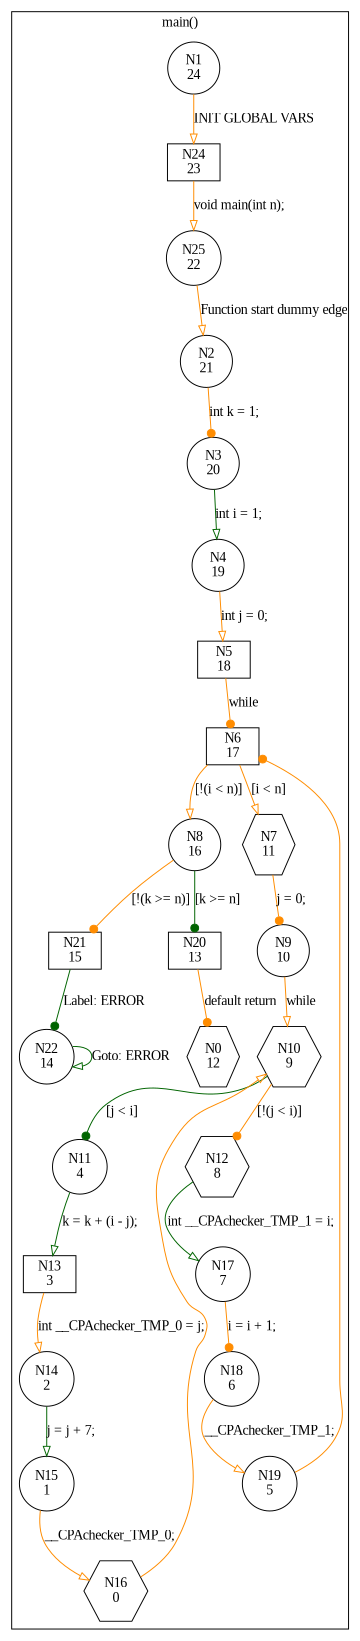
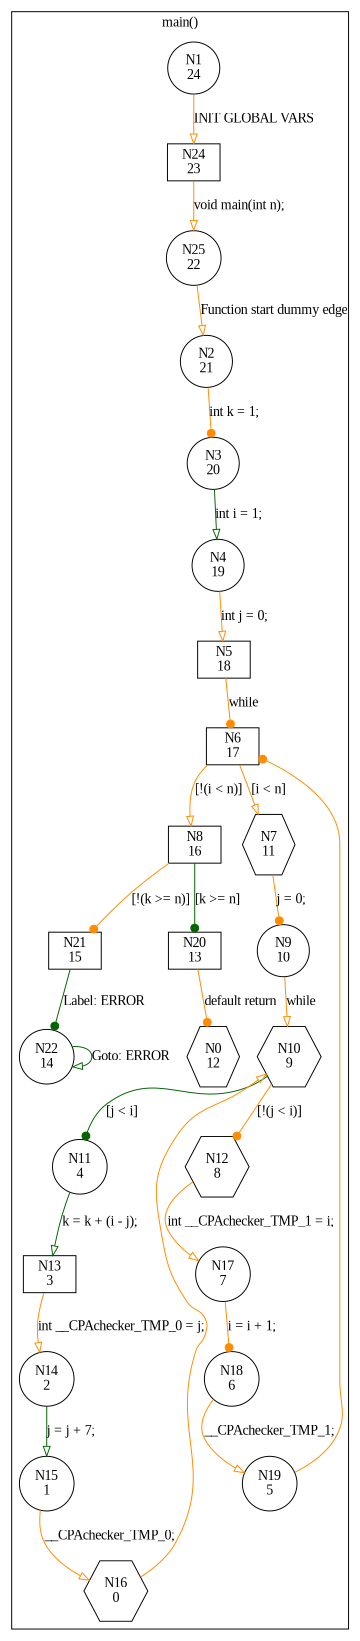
(195, 845) -> (195, 845)
(165, 1218) -> (165, 1218)
